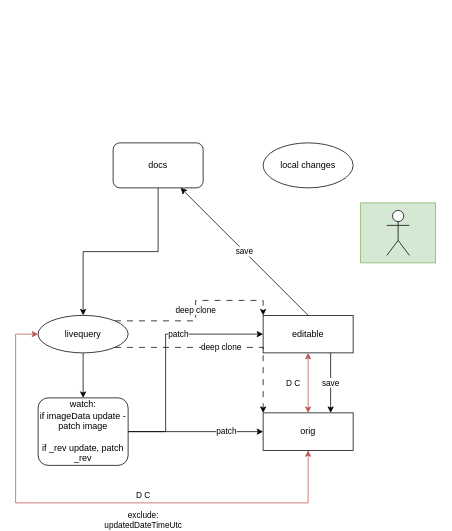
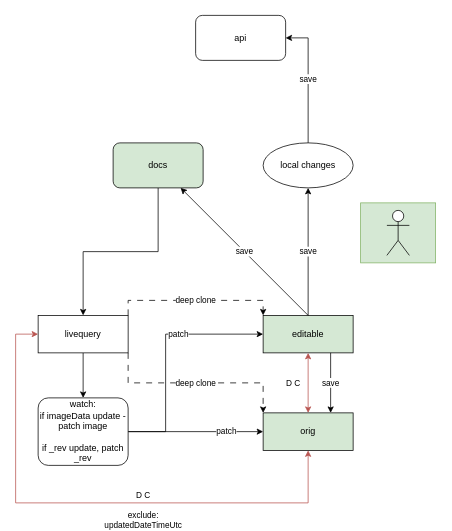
none -> (240, 38)
none -> (308, 79)
(158, 165) -> (158, 165)
none -> (308, 251)
(83, 334) -> (83, 334)
(308, 334) -> (308, 334)
(308, 432) -> (308, 432)
